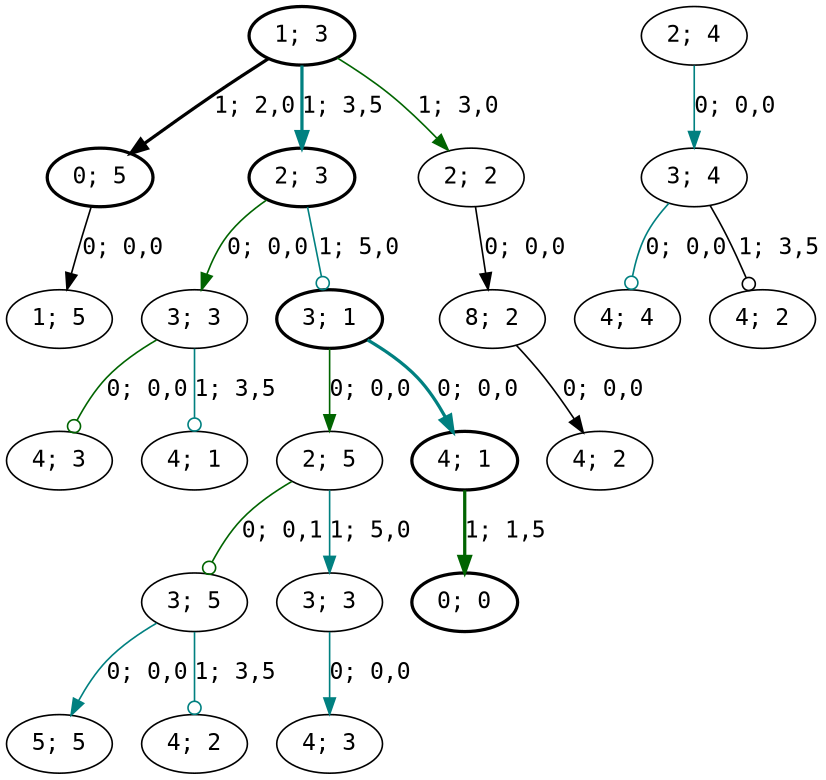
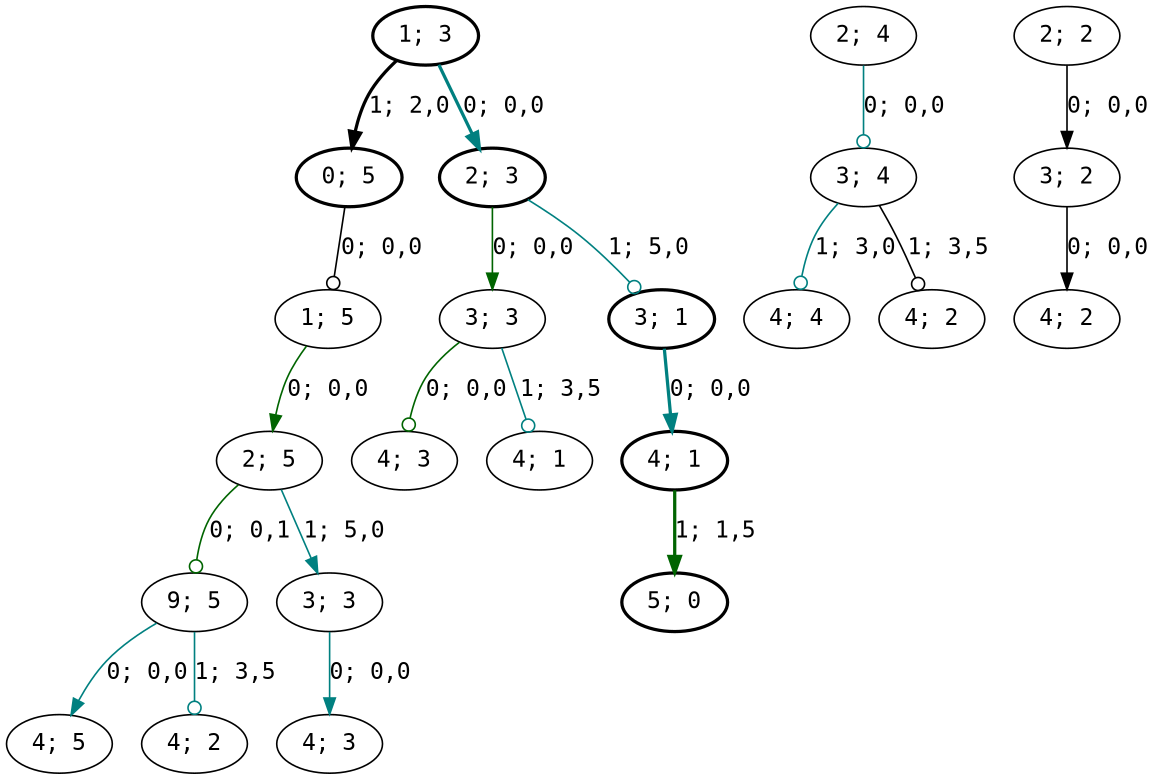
(390, 94) -> none
(694, 98) -> (864, 100)
(343, 107) -> (504, 107)
(81, 240) -> (340, 242)
(686, 248) -> (855, 248)
(492, 319) -> (1067, 177)
(330, 382) -> (287, 379)
(195, 602) -> (195, 602)
(465, 602) -> (675, 602)
(59, 744) -> (59, 744)
